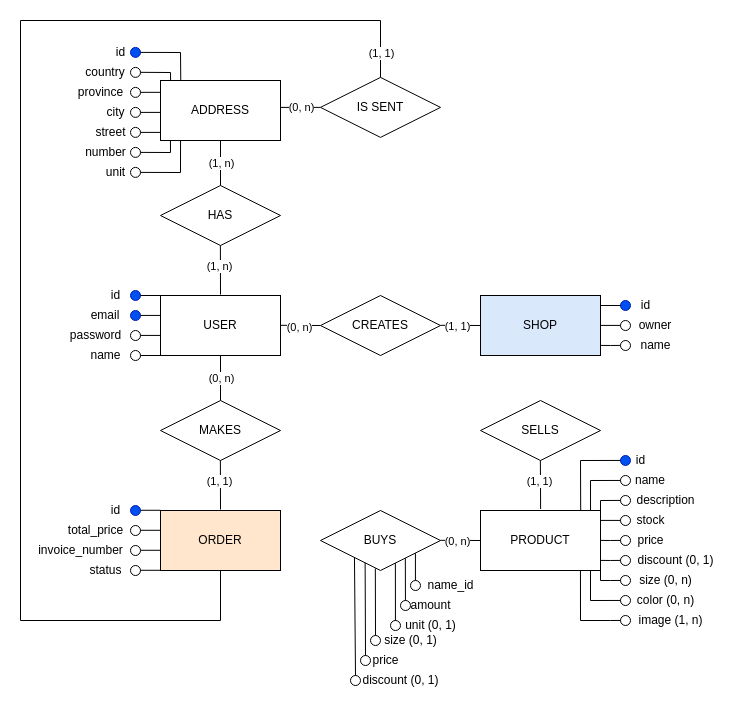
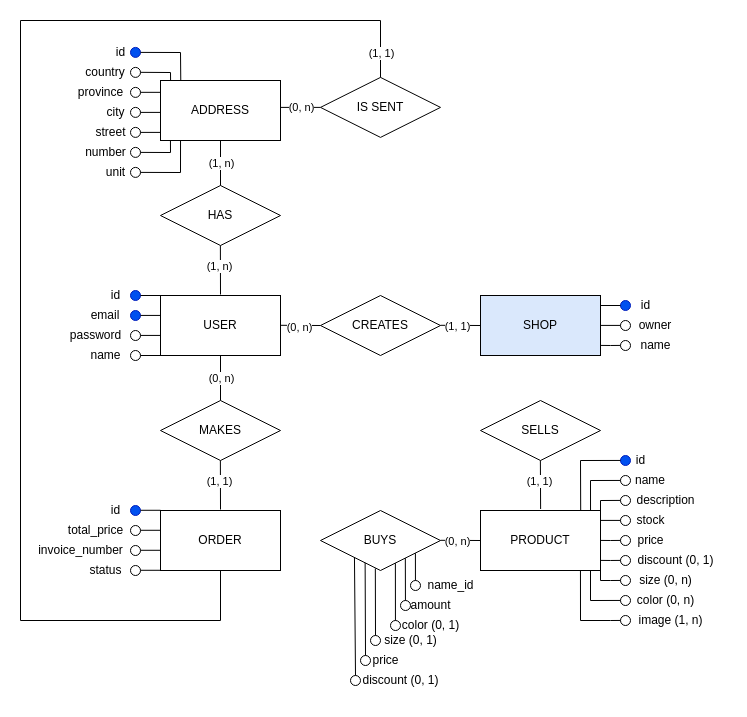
(221, 541) -> (221, 541)
(431, 626) -> (431, 626)
